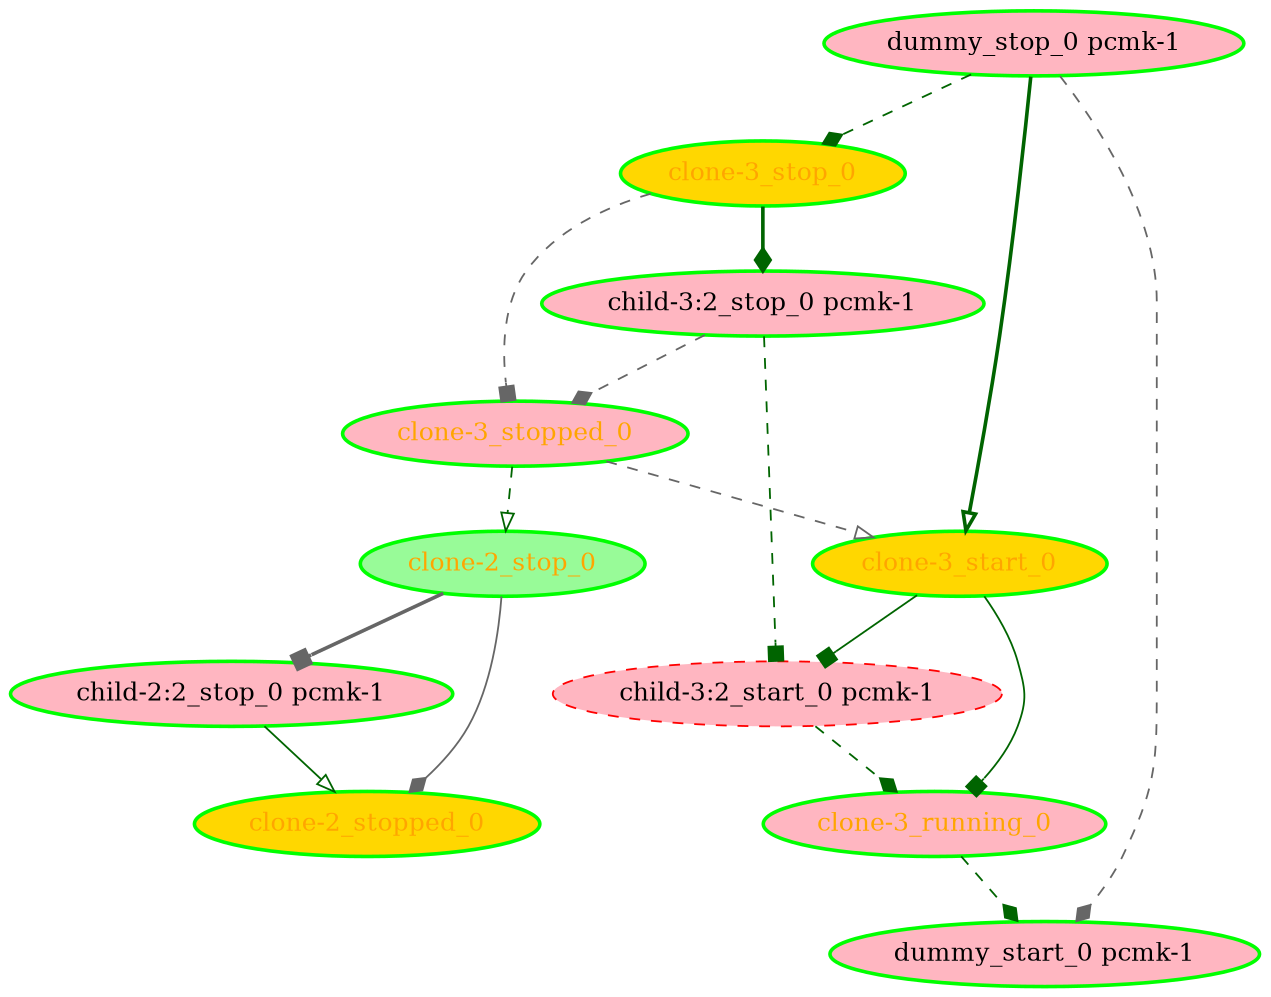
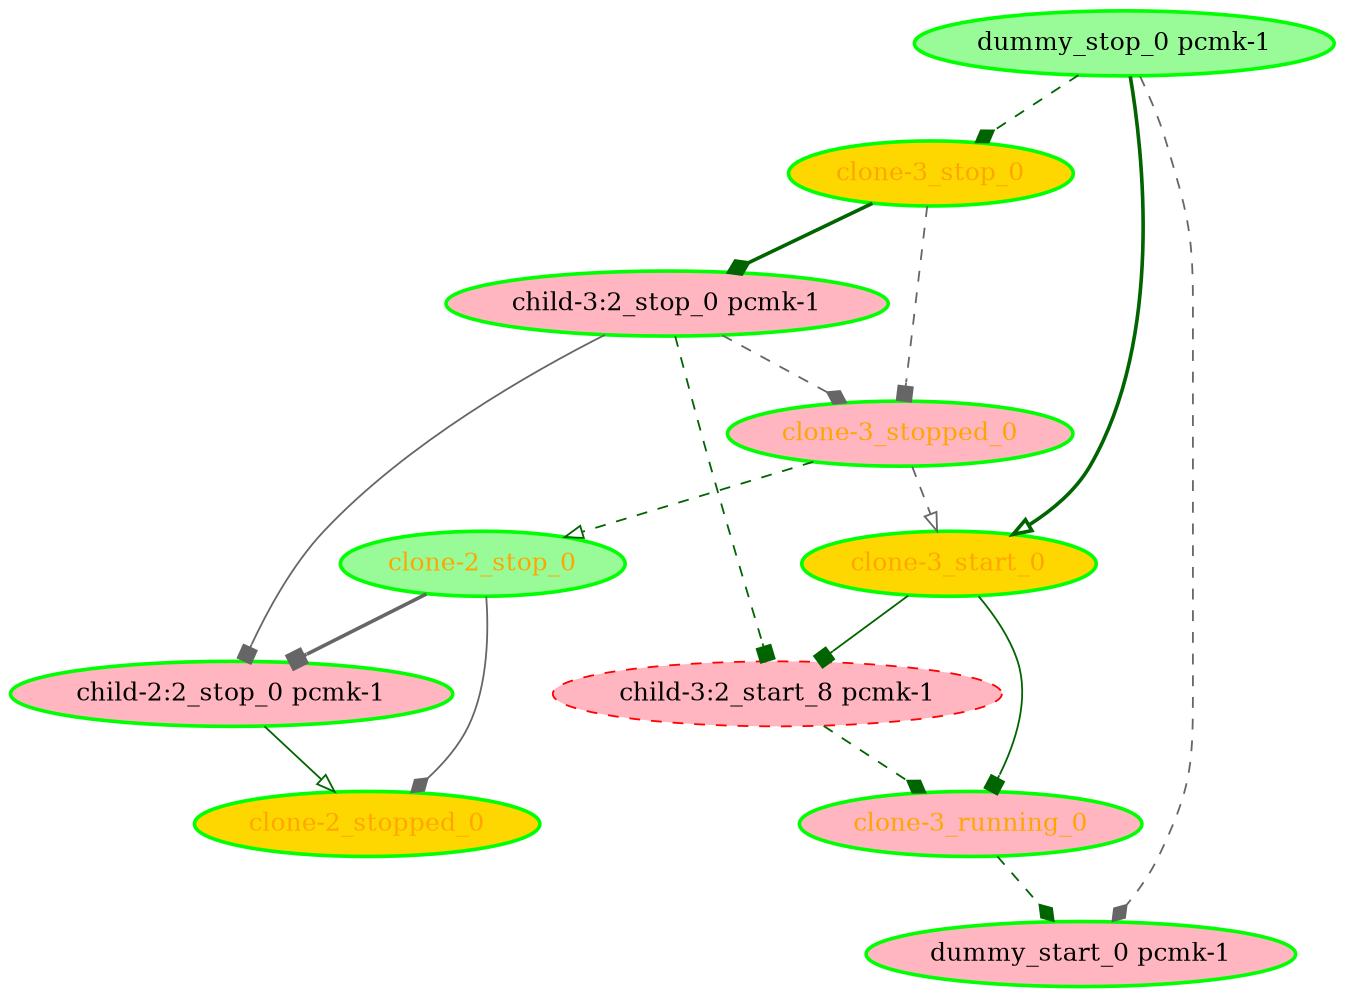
(1034, 43) -> (1124, 43)
none -> (402, 461)
(777, 694) -> (777, 694)
